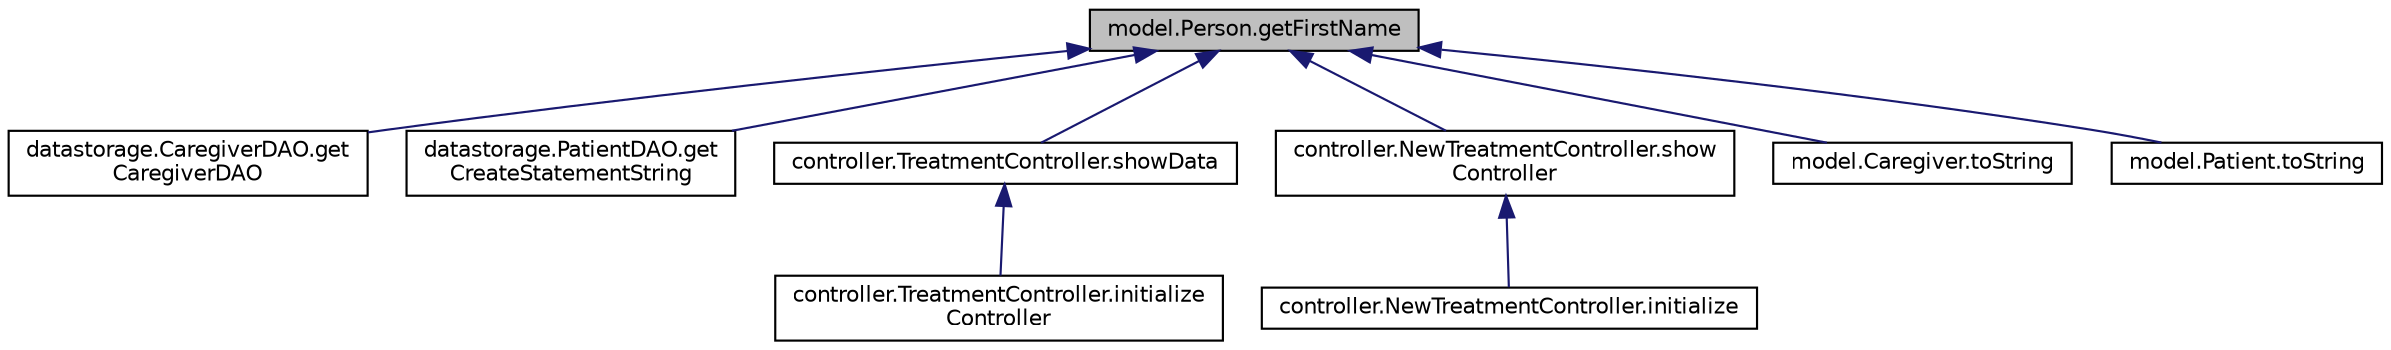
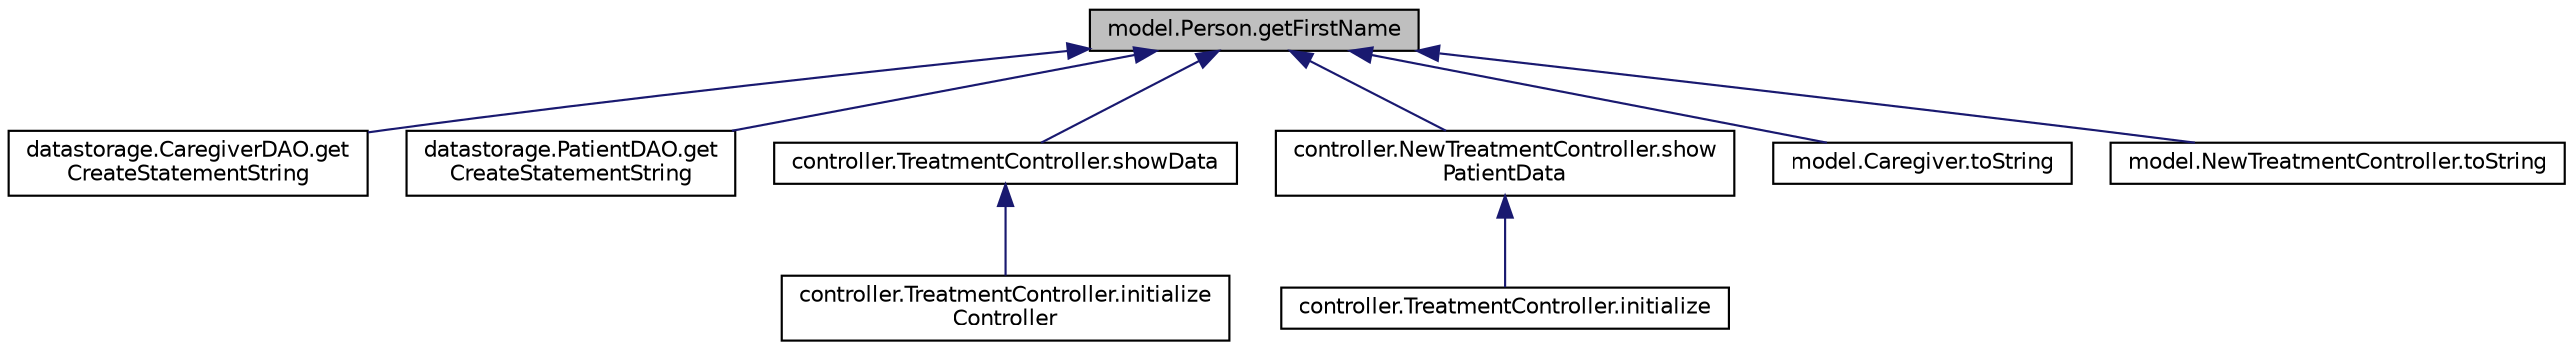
(188, 163) -> (188, 163)
(1505, 163) -> (1505, 163)
(2247, 163) -> (2338, 163)
(1509, 308) -> (1505, 308)
